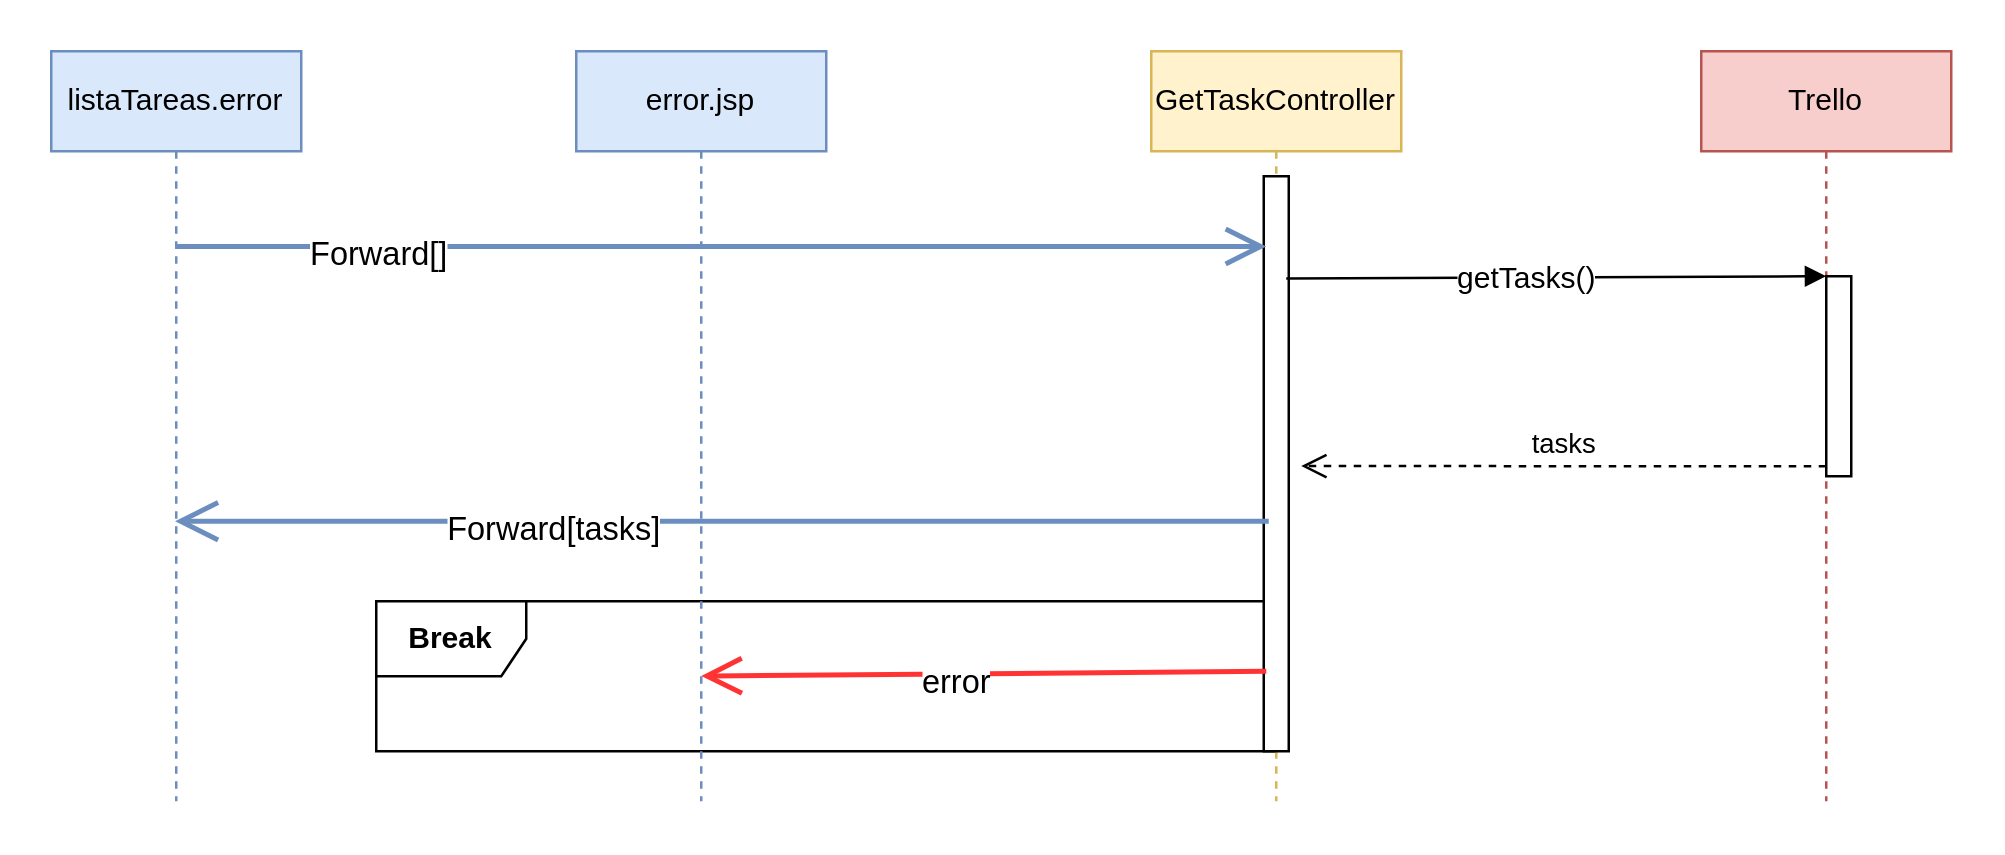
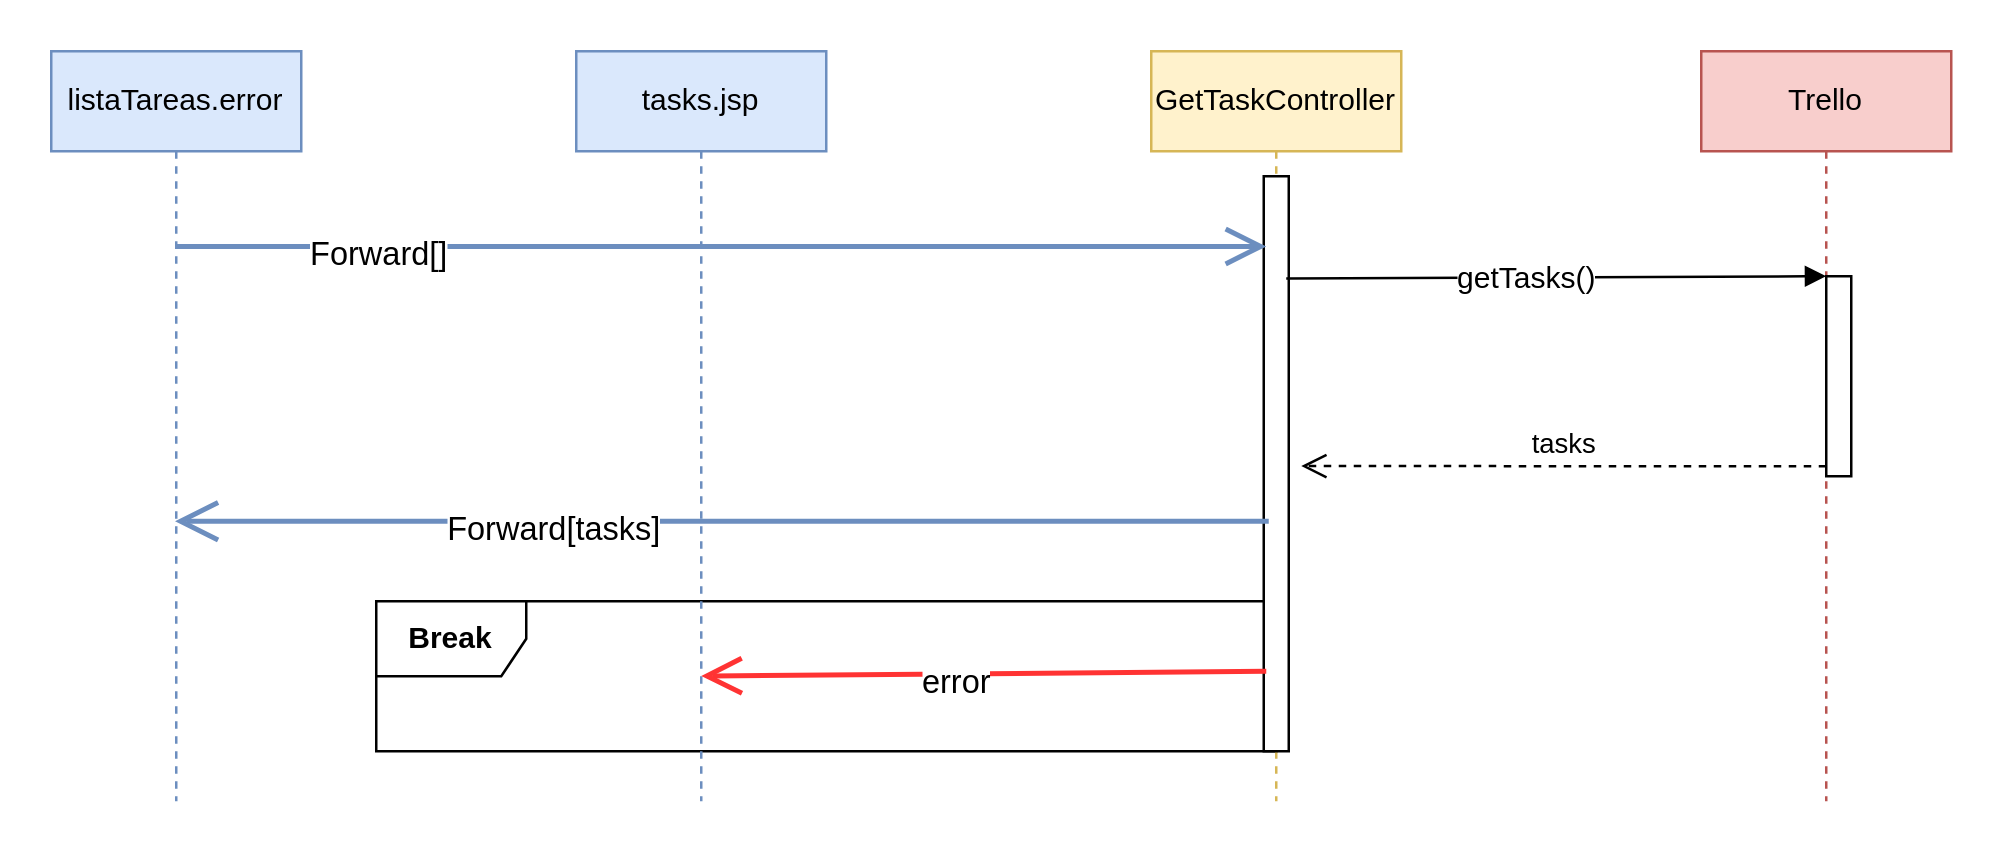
(701, 101) -> (701, 101)
